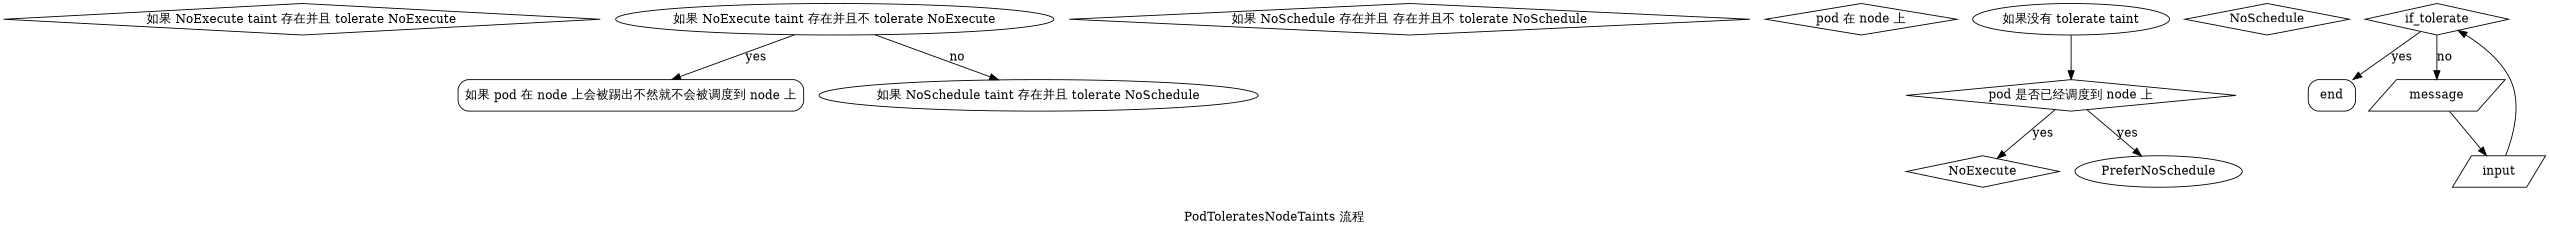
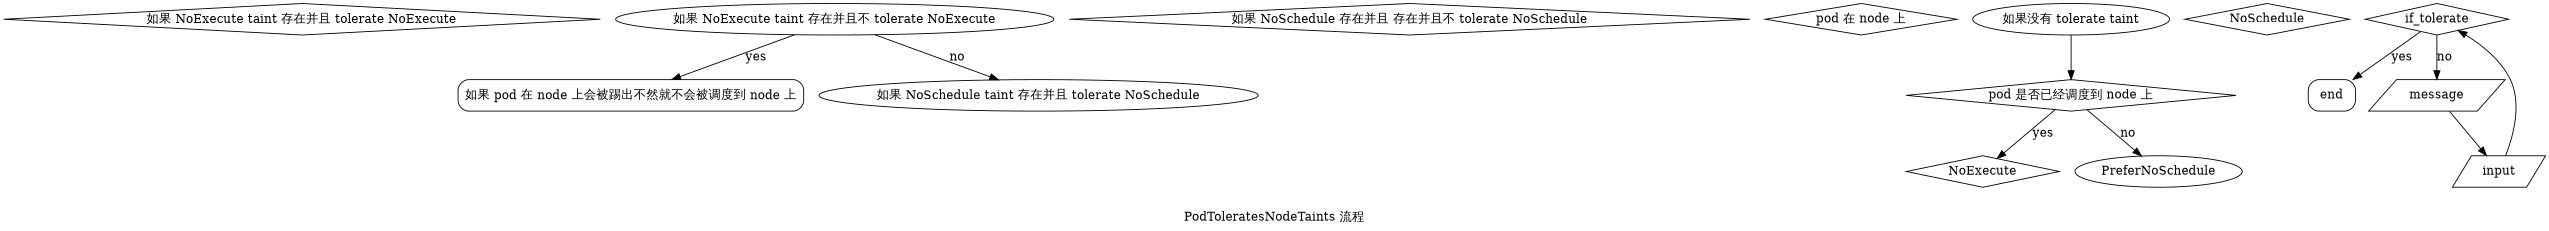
(2128, 133) -> (2128, 133)
